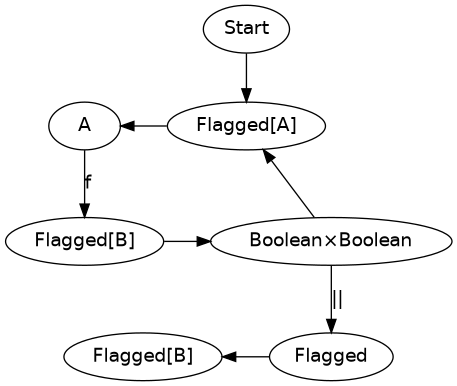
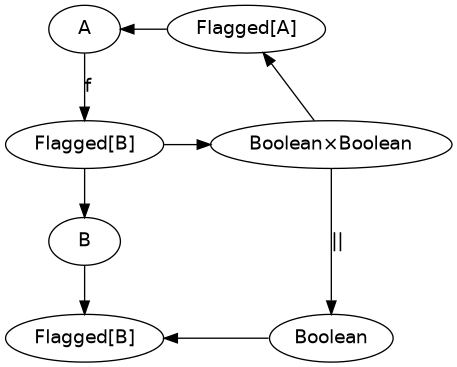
(246, 29) -> none
none -> (85, 241)
(331, 357) -> (331, 338)
